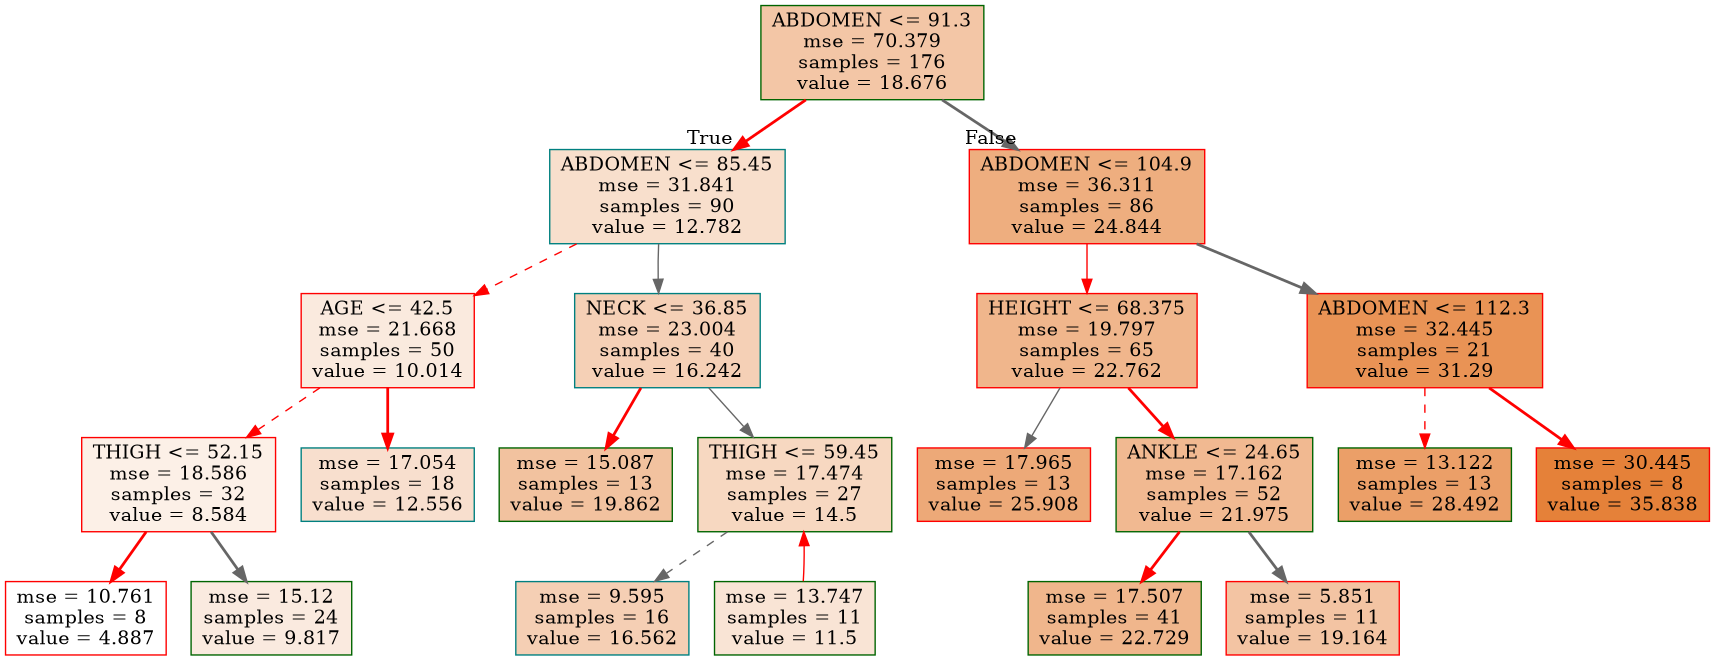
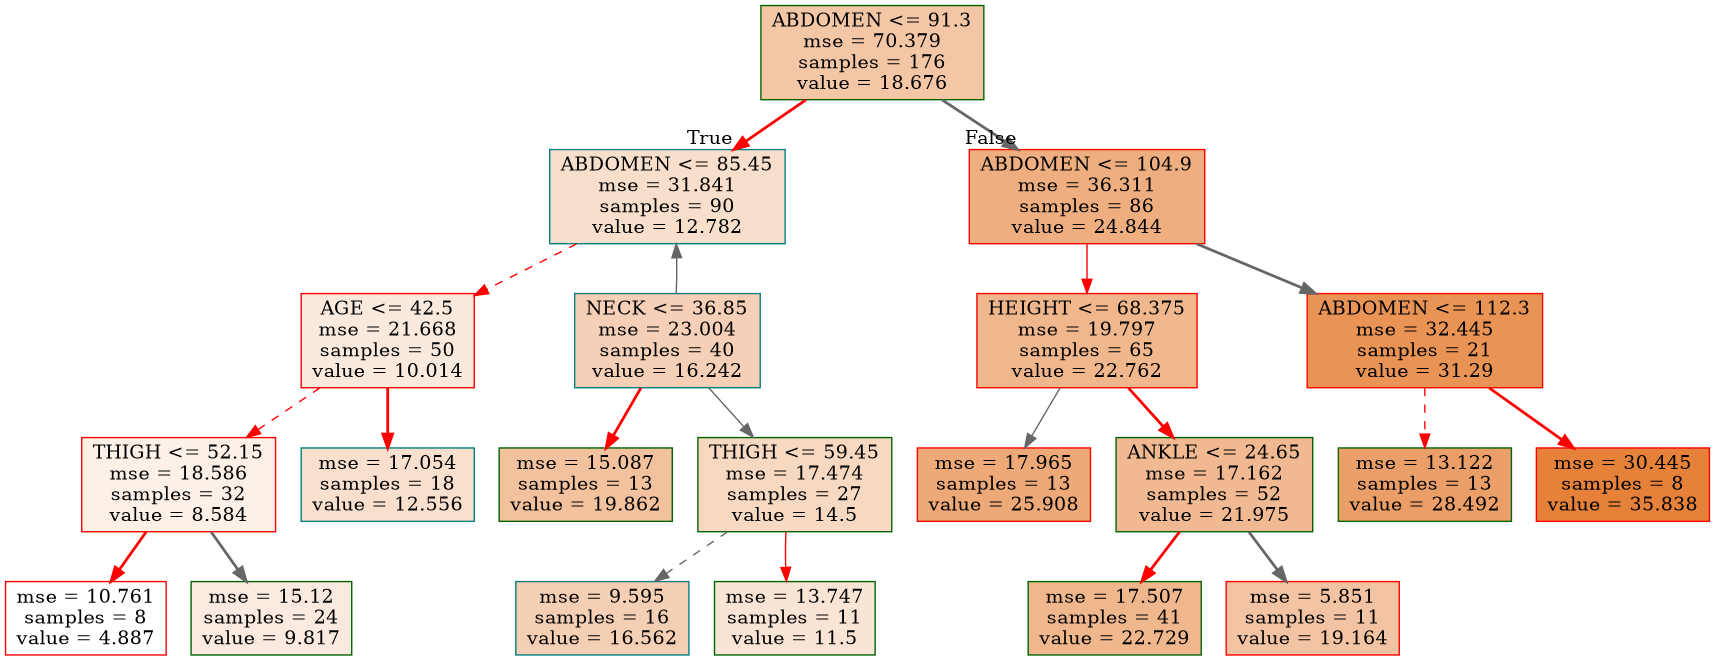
(658, 261) -> (677, 276)
(804, 564) -> (785, 549)
